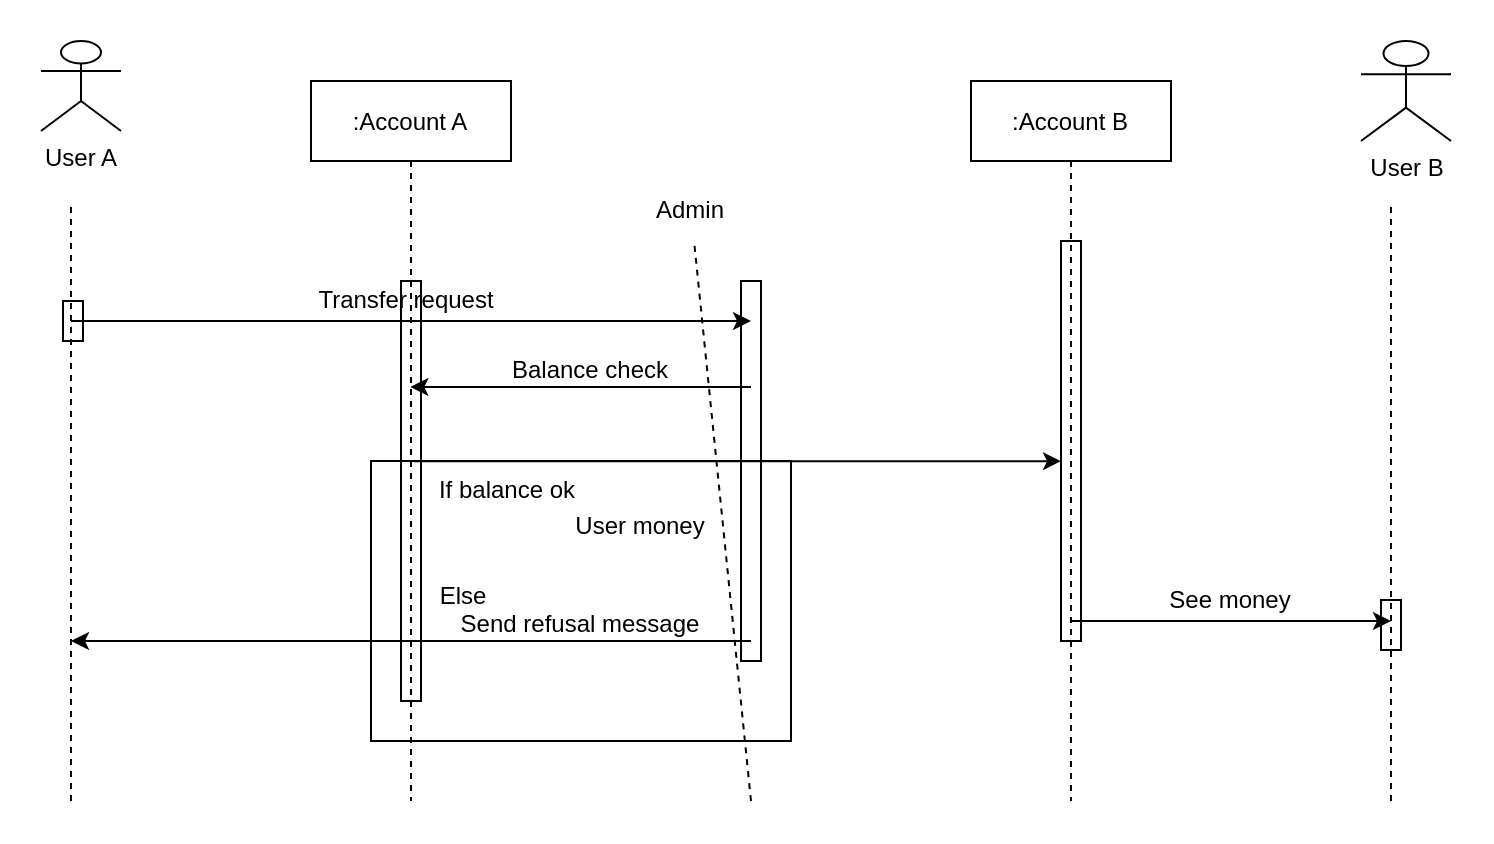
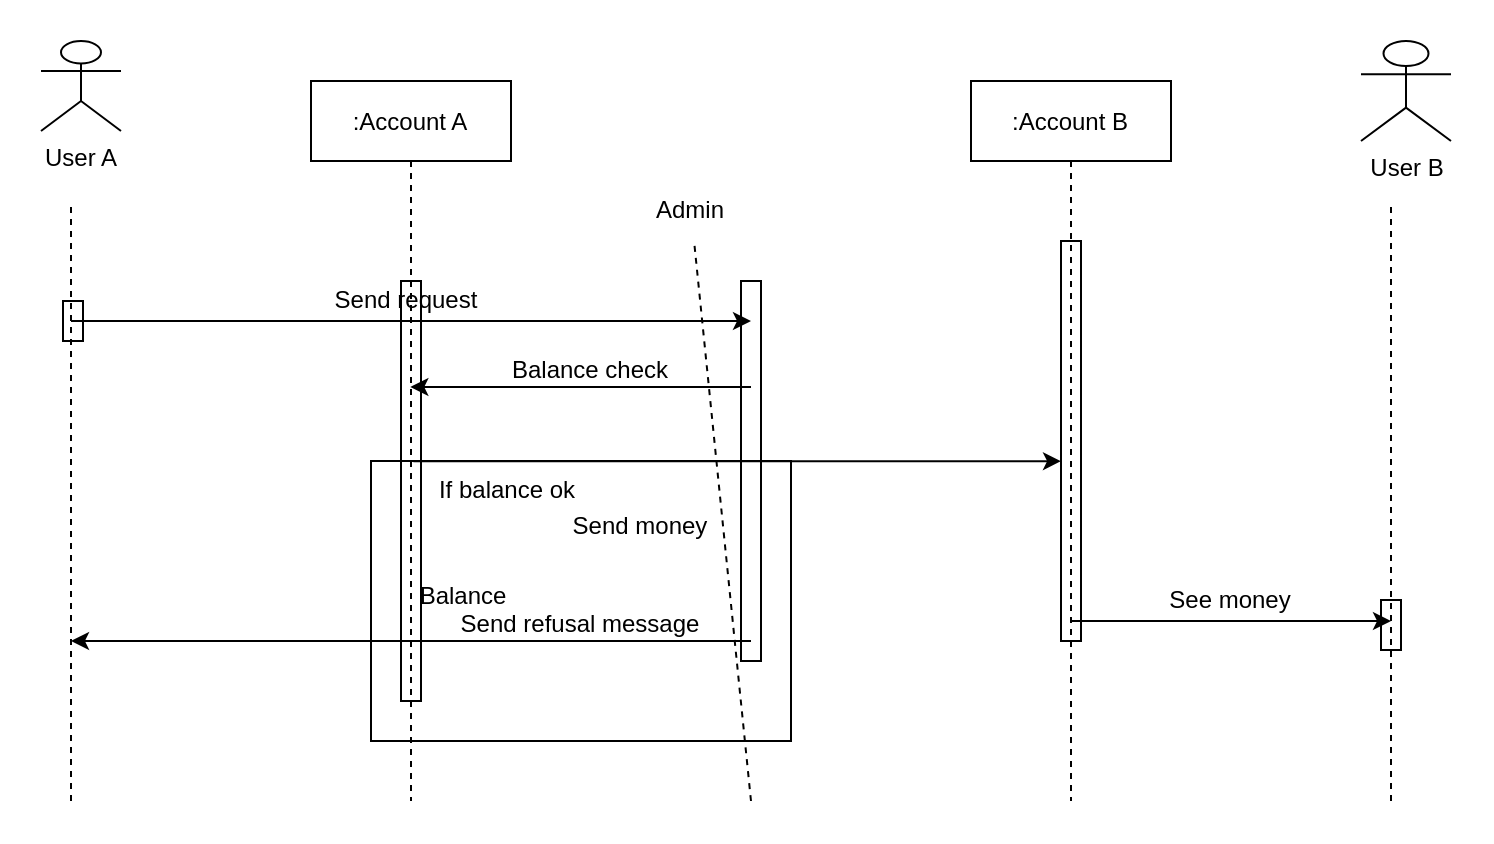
(407, 301) -> (407, 301)
(641, 527) -> (641, 527)
(464, 597) -> (464, 597)
